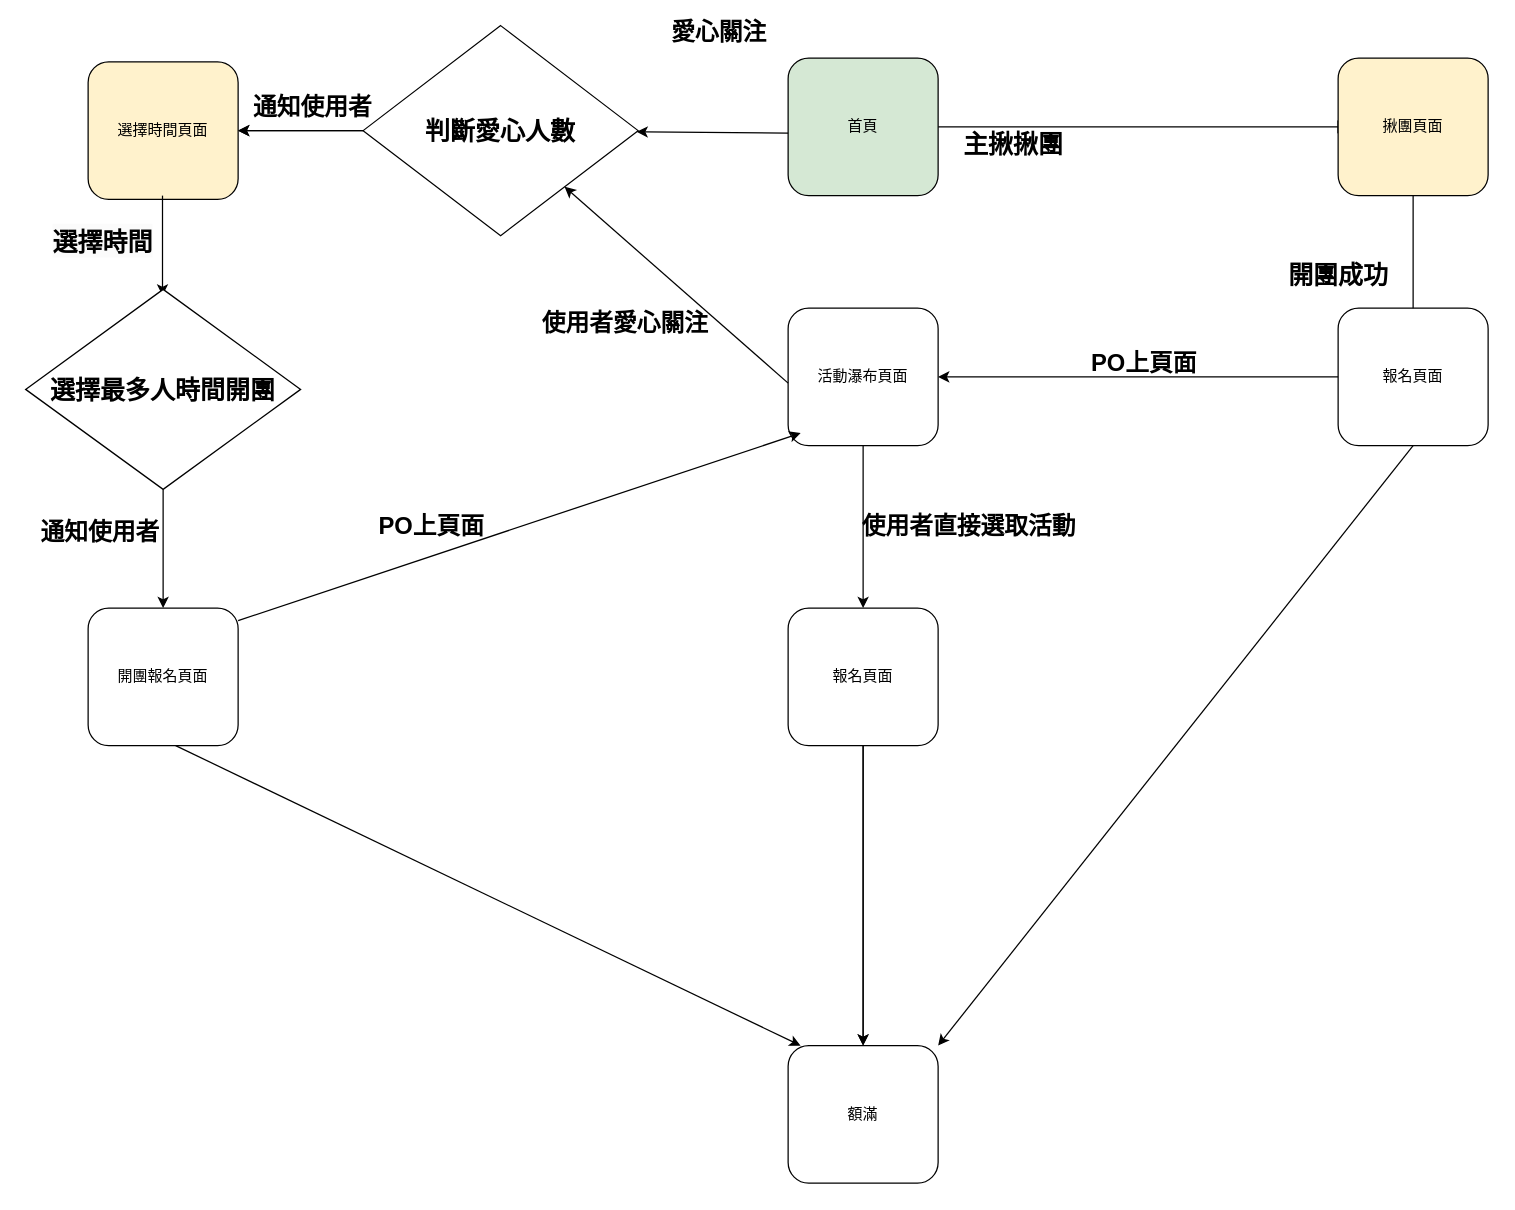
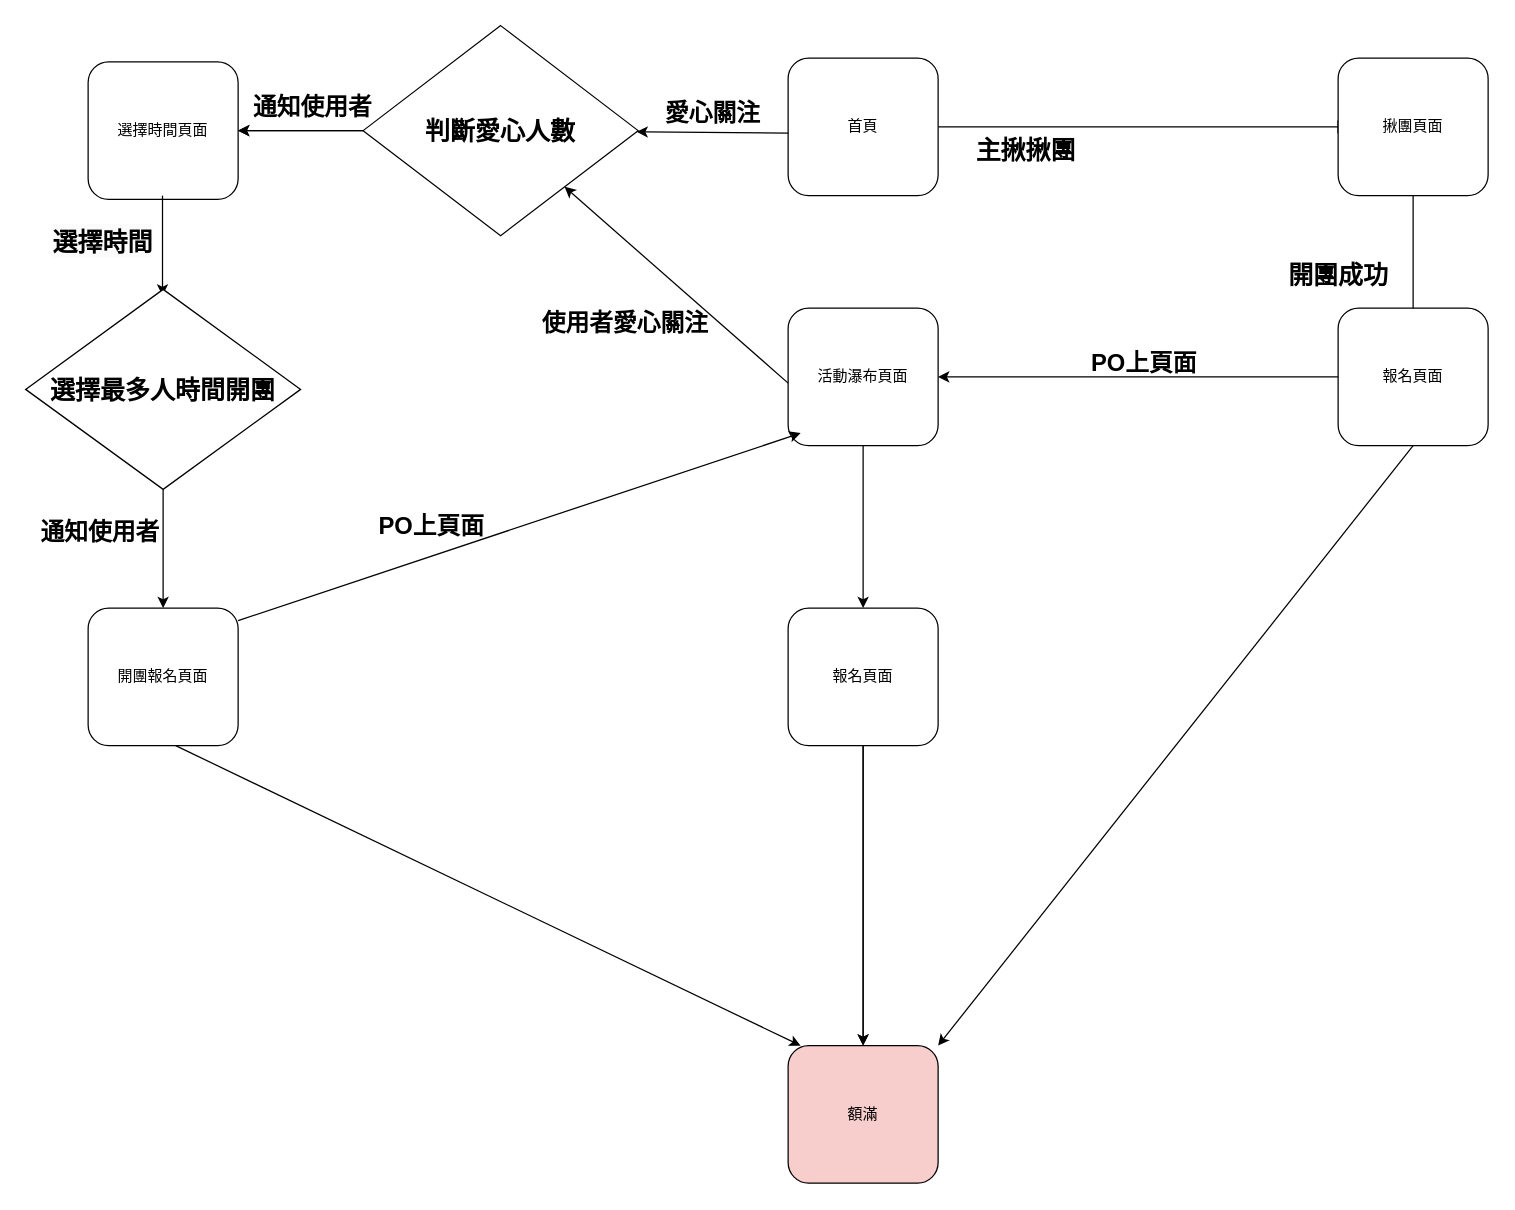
(719, 33) -> (713, 114)
(863, 127) -> (863, 127)
(1413, 127) -> (1413, 127)
(163, 131) -> (163, 131)
(1013, 143) -> (1026, 149)
(969, 527) -> none
(863, 1114) -> (863, 1114)
